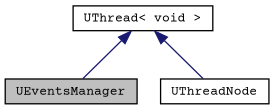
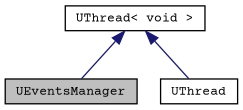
(215, 91) -> (199, 91)
